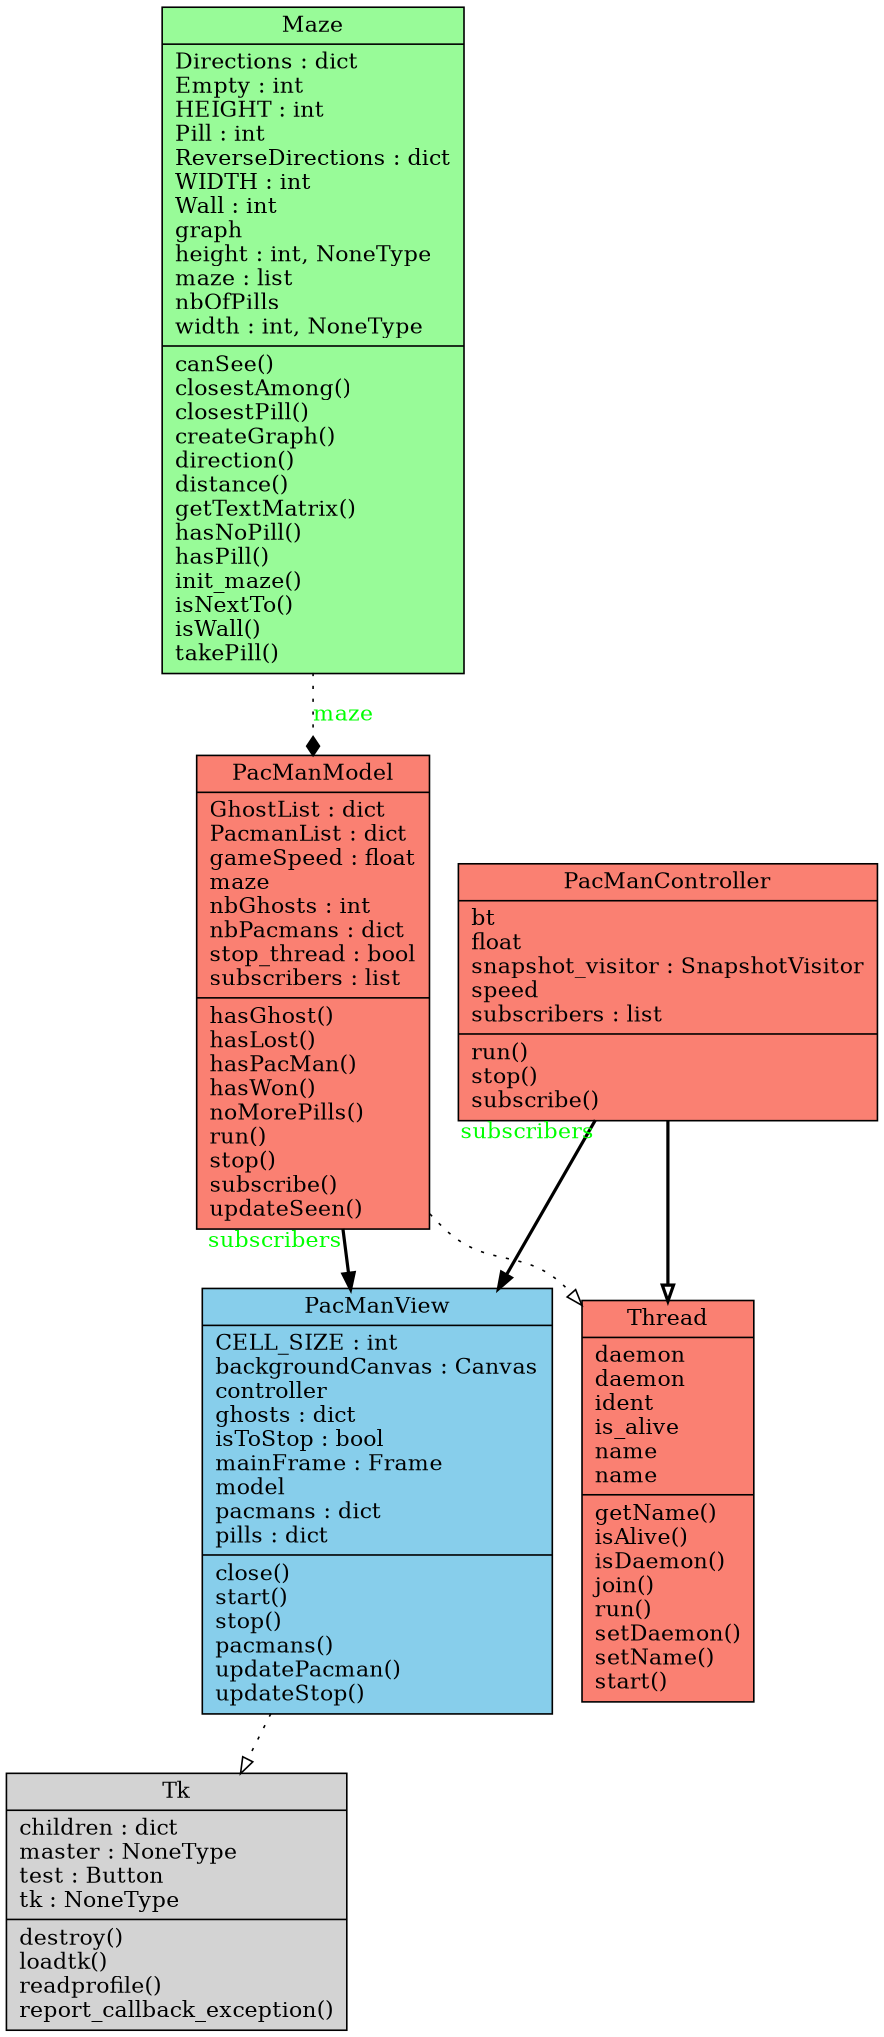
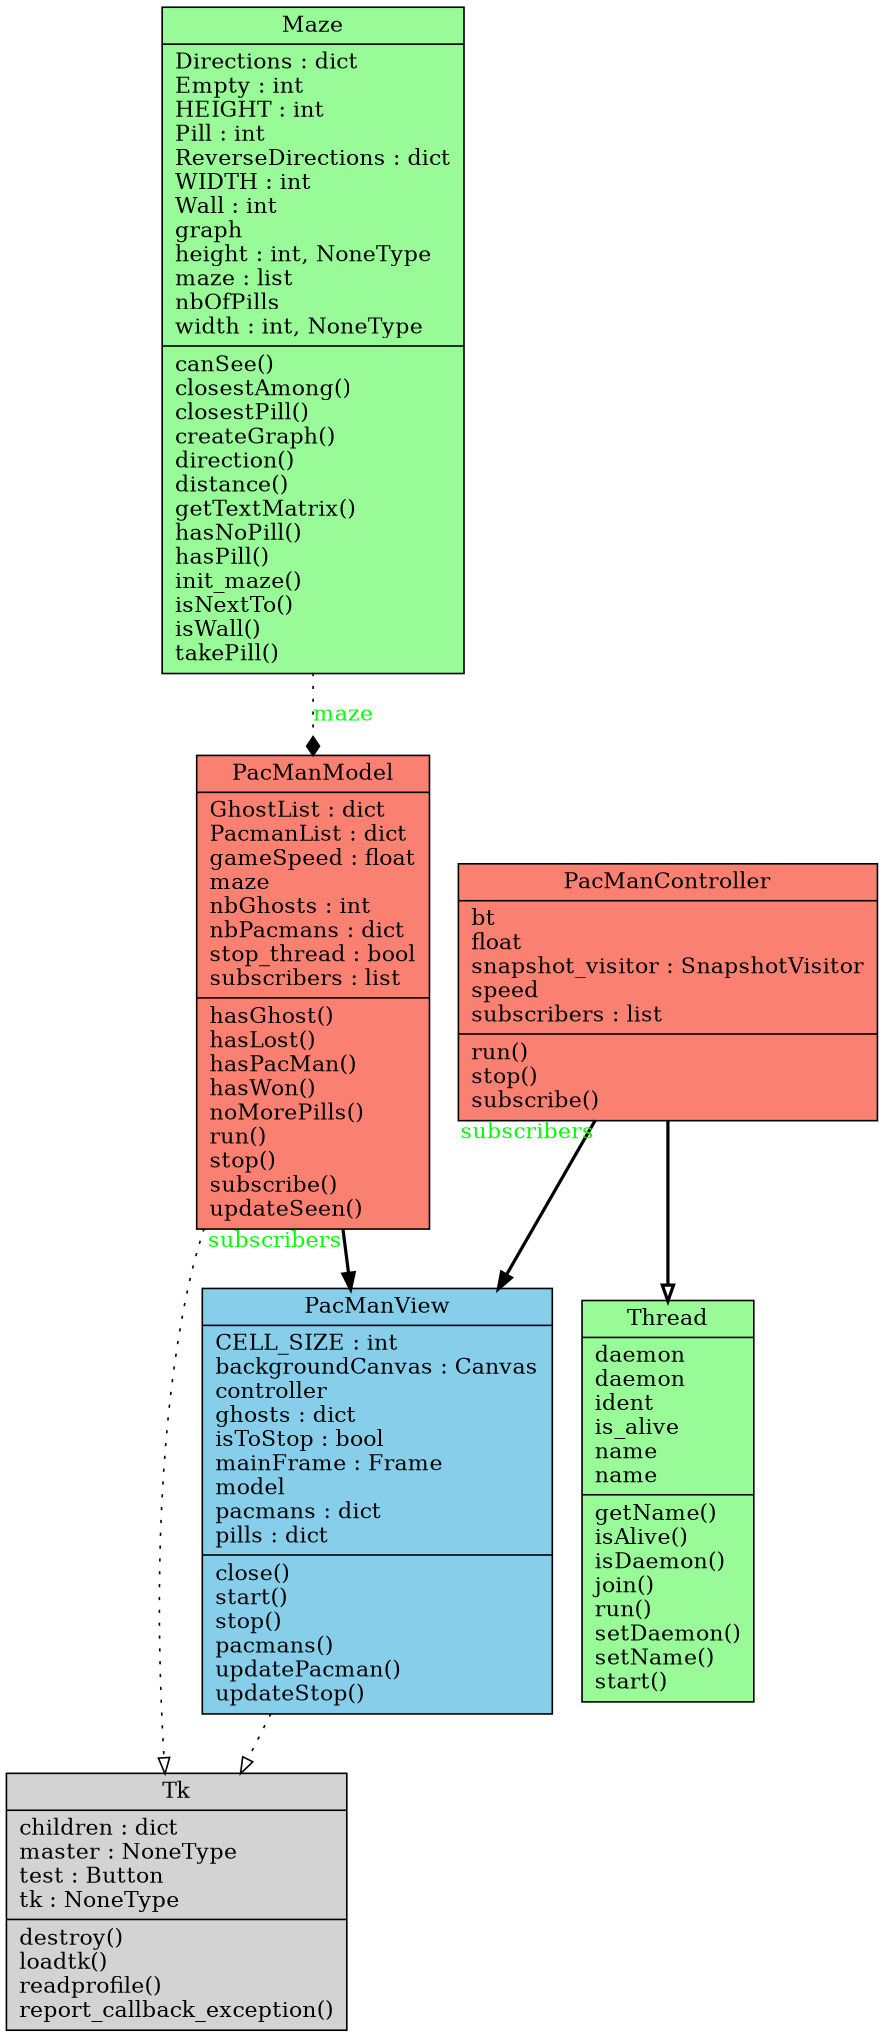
(499, 1257) -> (163, 1491)
(668, 1501) -> (668, 1501)
